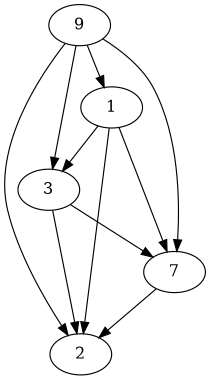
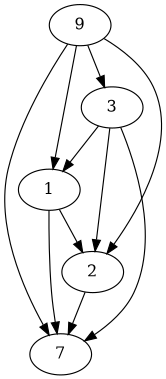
(84, 144) -> (84, 144)
(132, 309) -> (79, 308)
